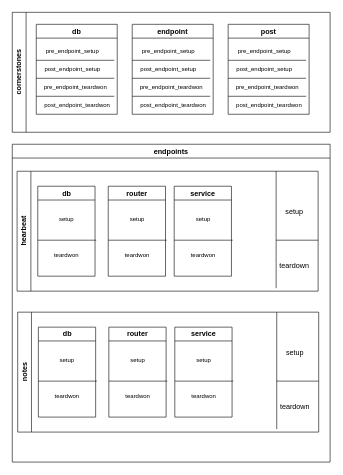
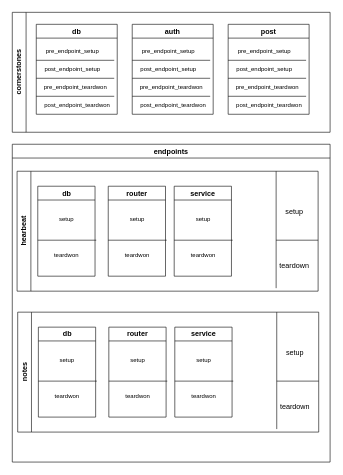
(173, 32) -> (173, 32)
